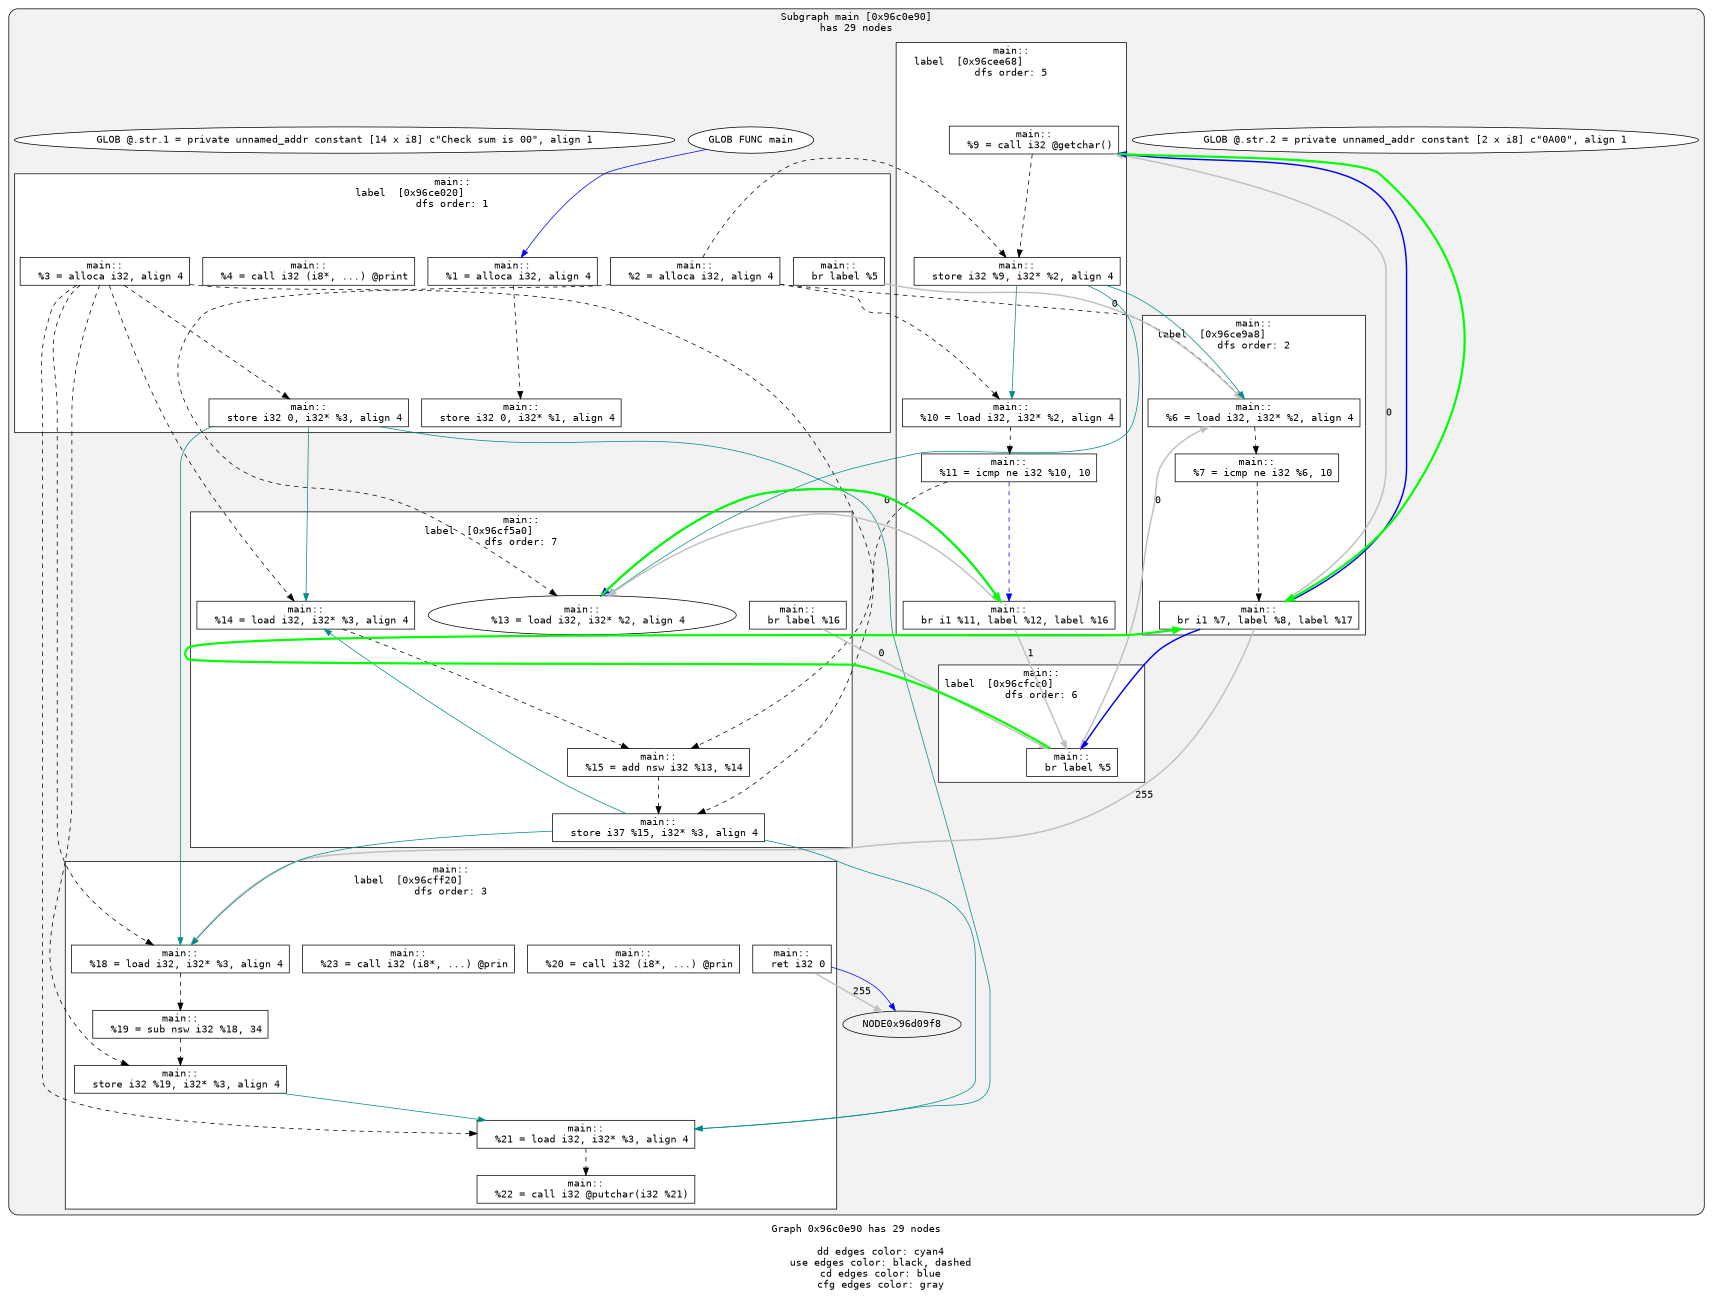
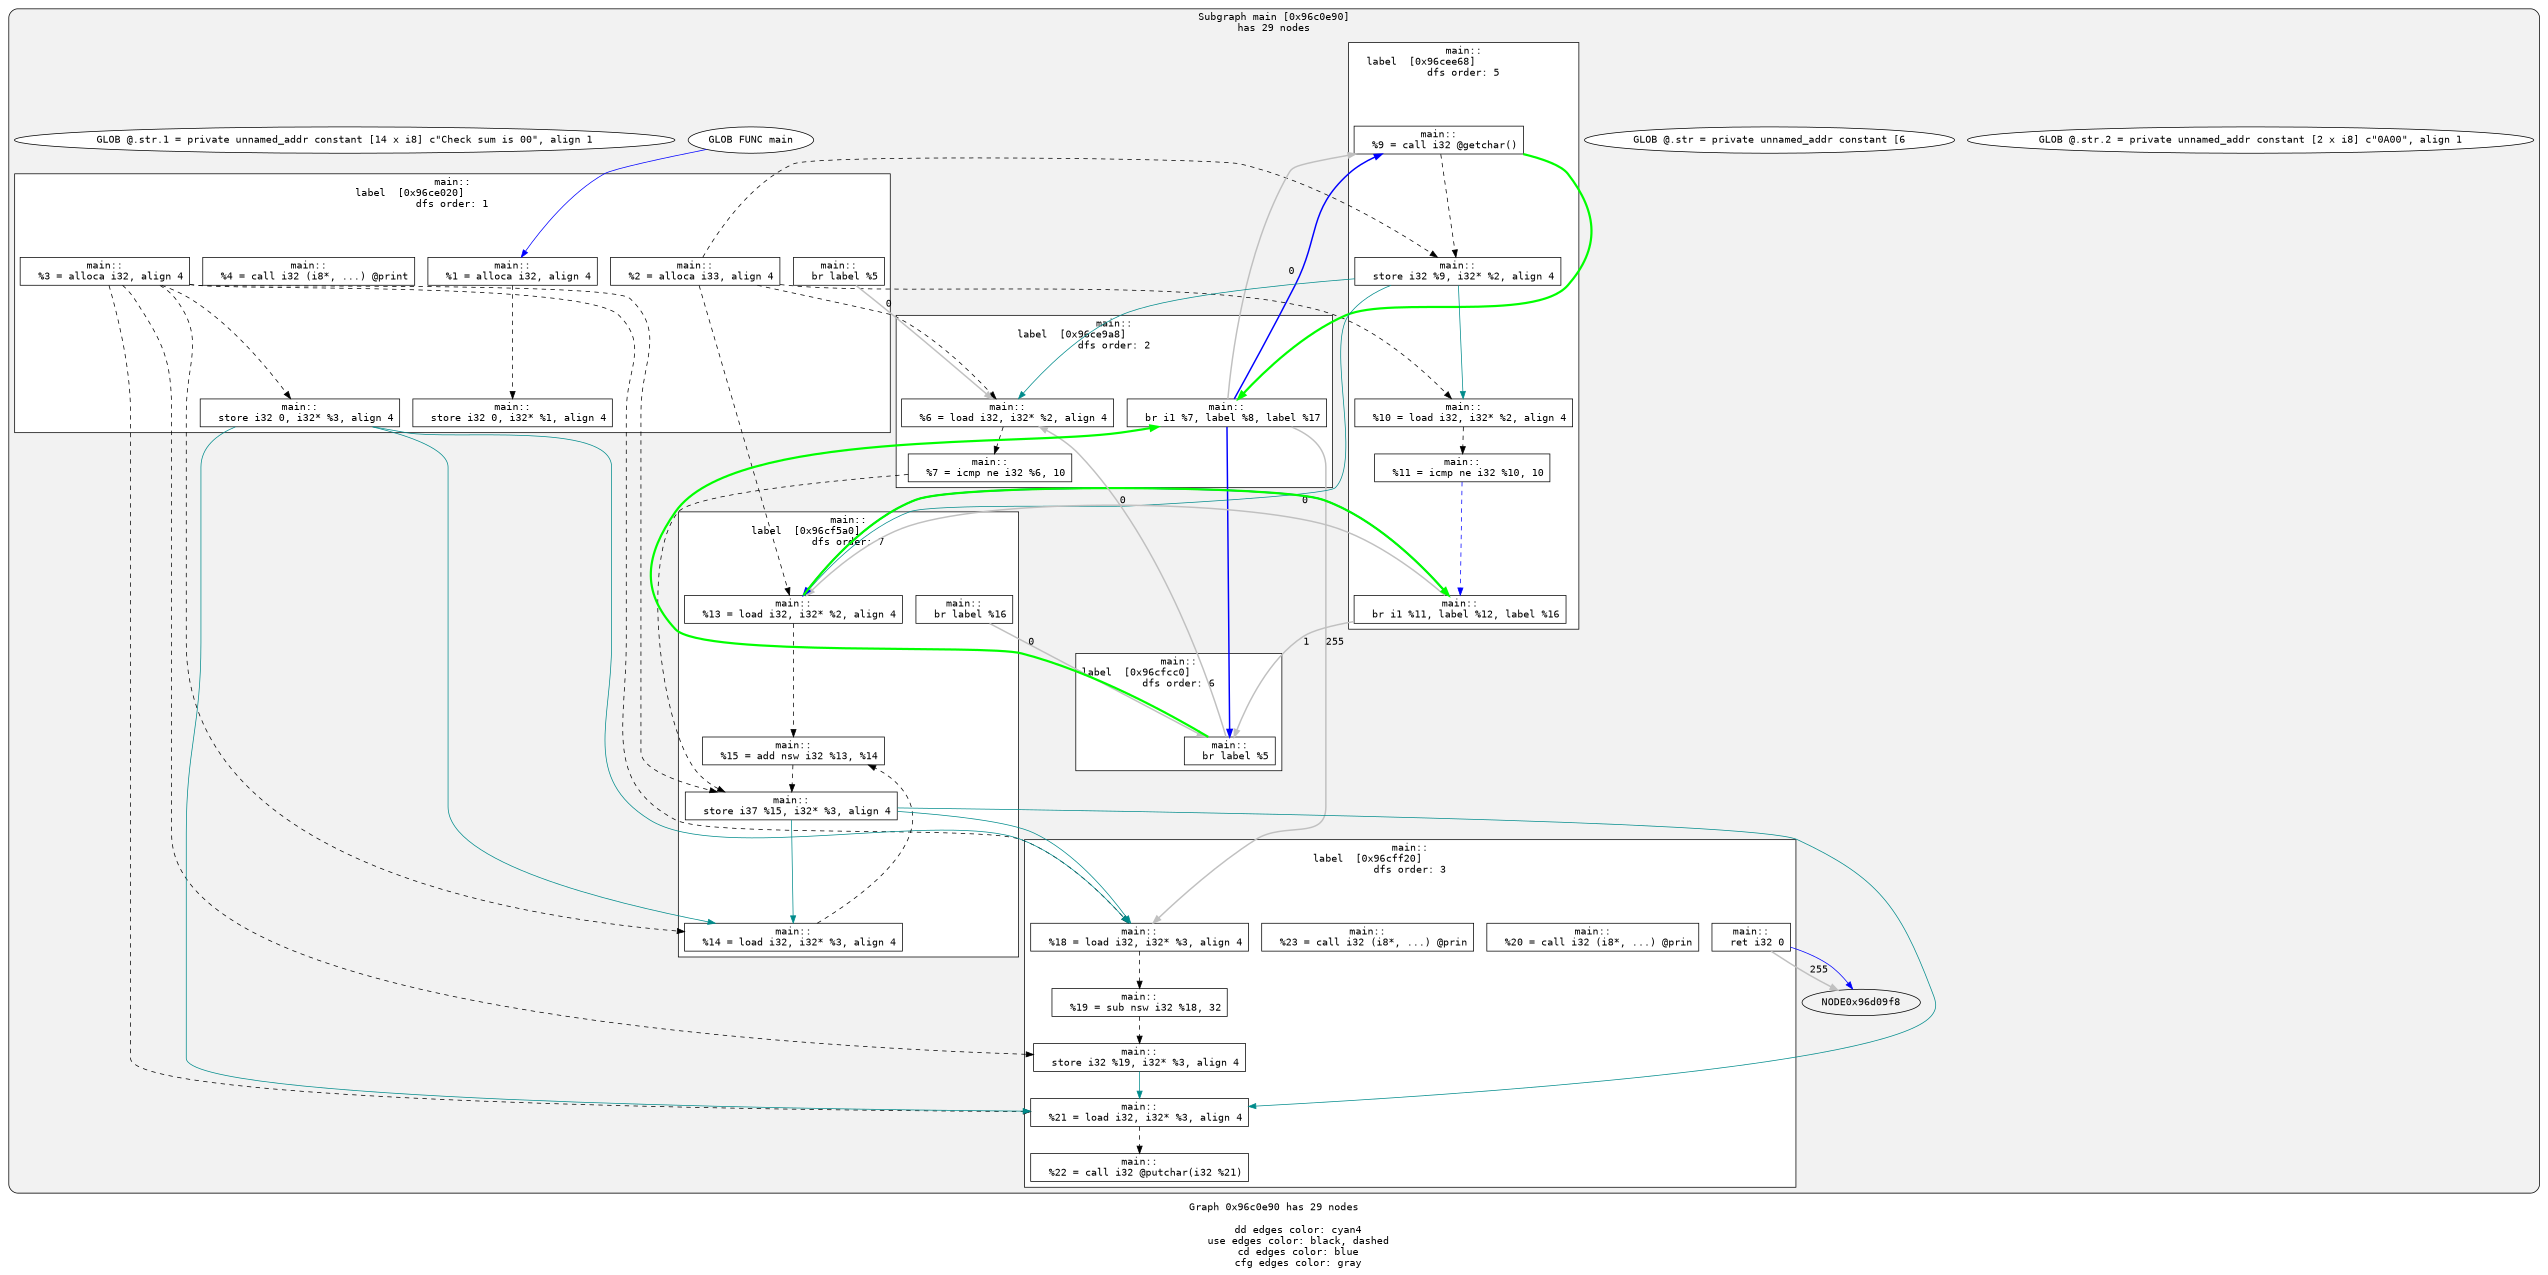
none -> (1770, 140)
(695, 271) -> (695, 271)
(1258, 538) -> (665, 541)
(582, 615) -> (793, 609)
(858, 626) -> (793, 676)
(180, 1024) -> (1140, 1002)
